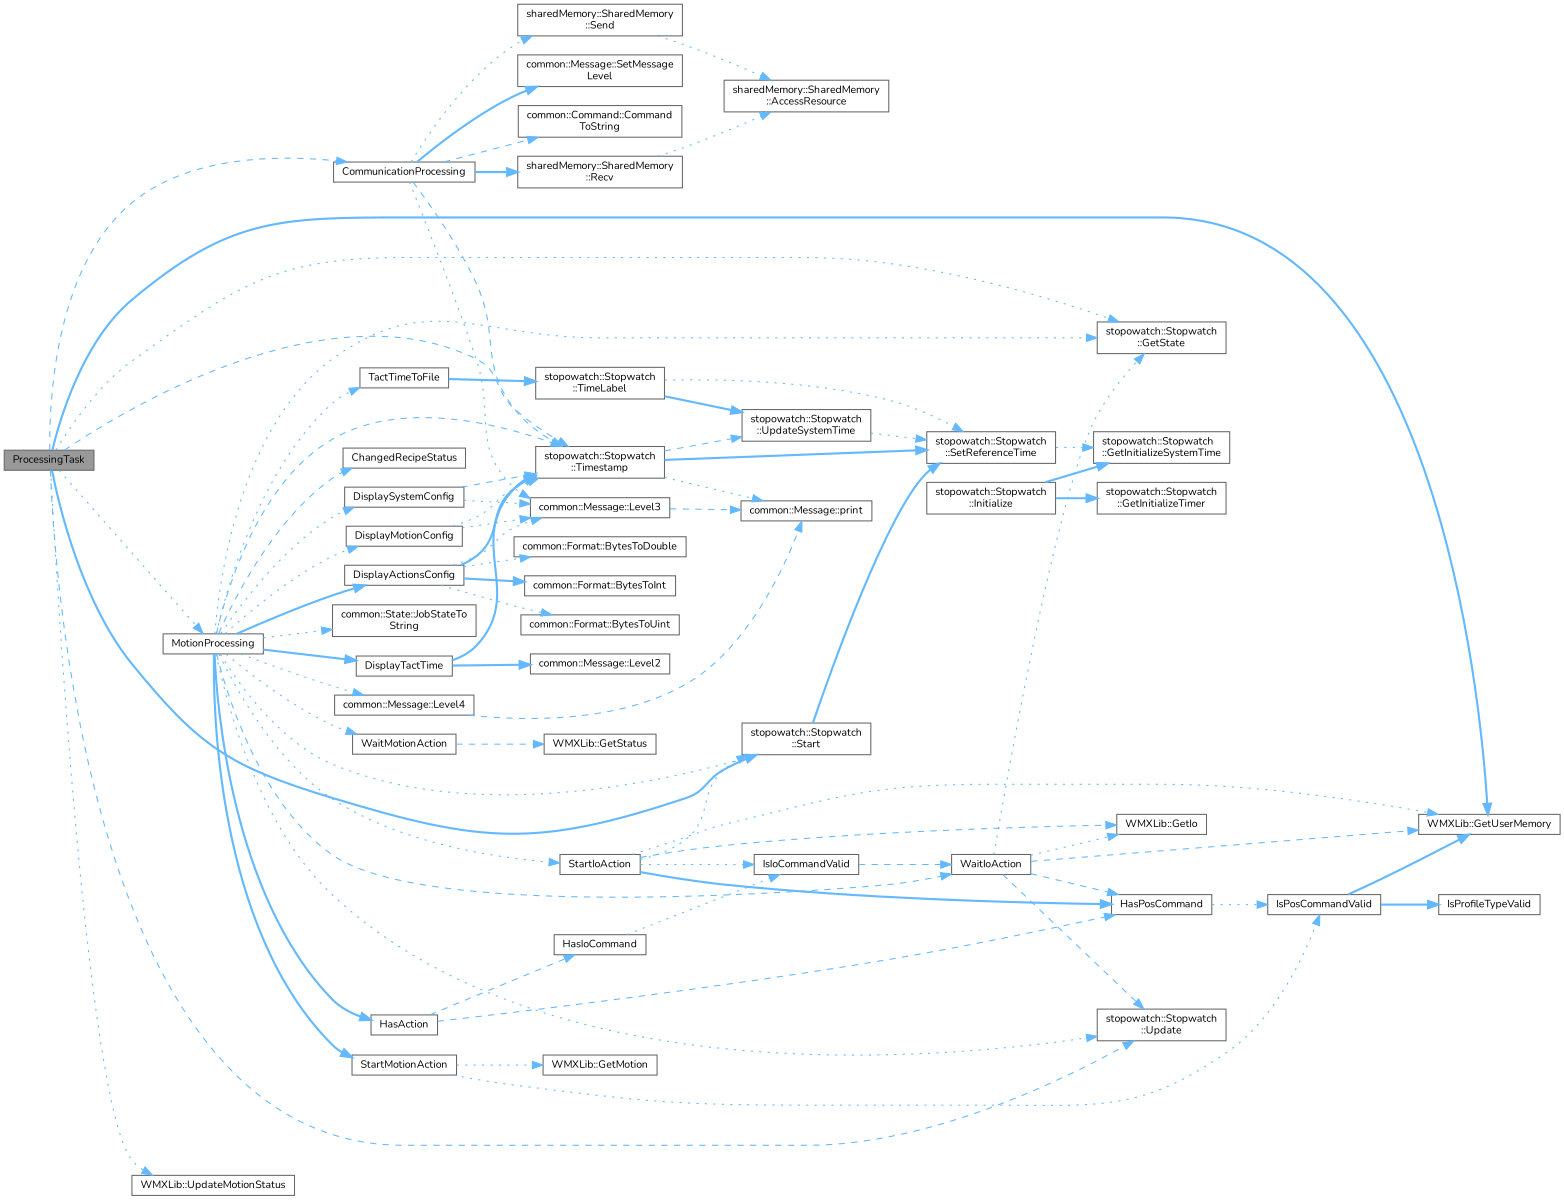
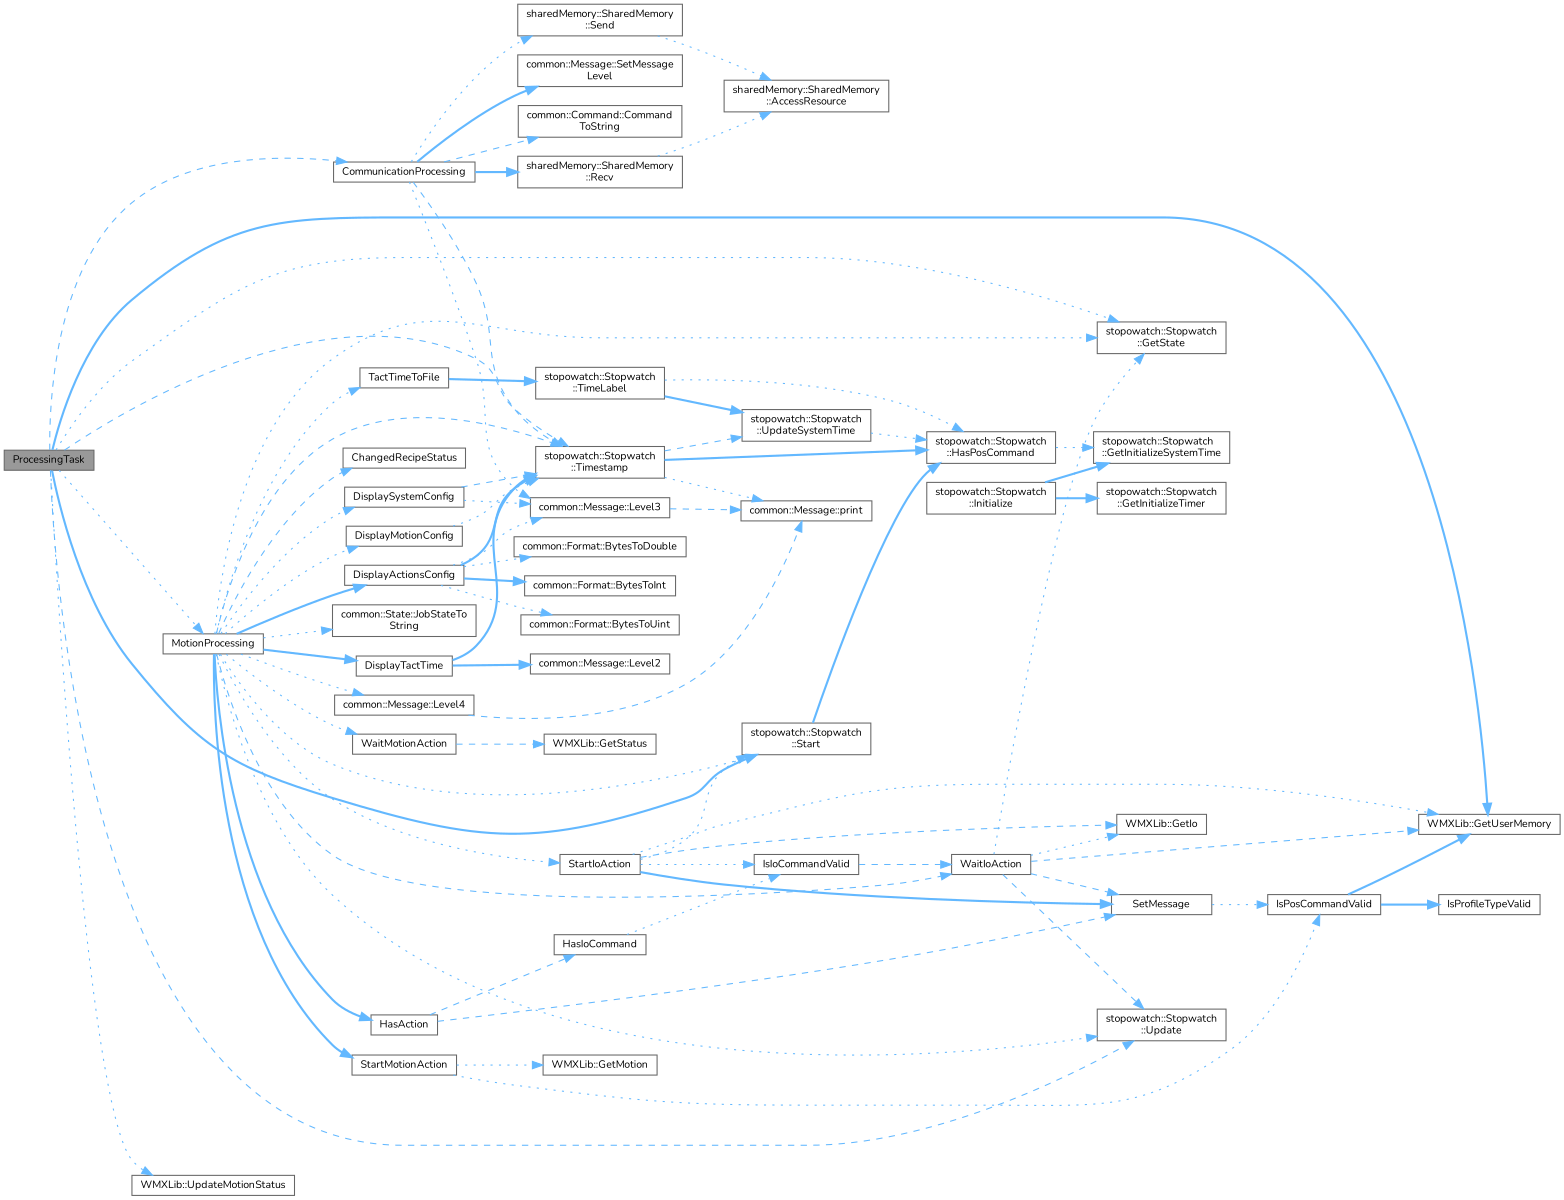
(991, 448) -> (991, 448)
(487, 524) -> none
(1162, 905) -> (1162, 905)
